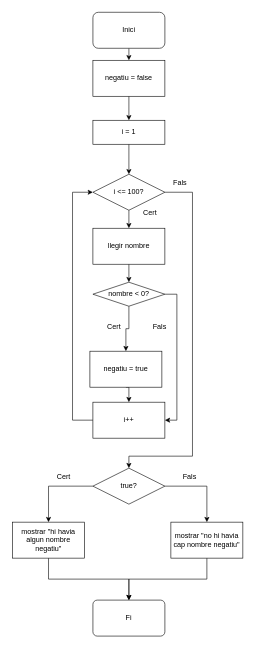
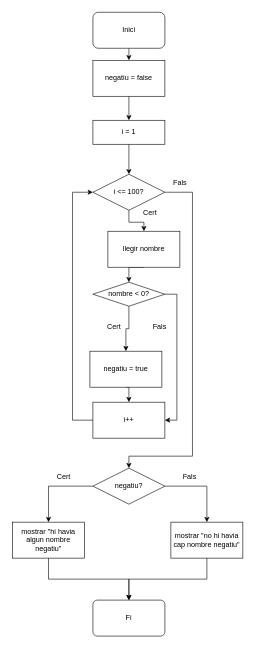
(129, 246) -> (144, 249)
(129, 486) -> (129, 486)
